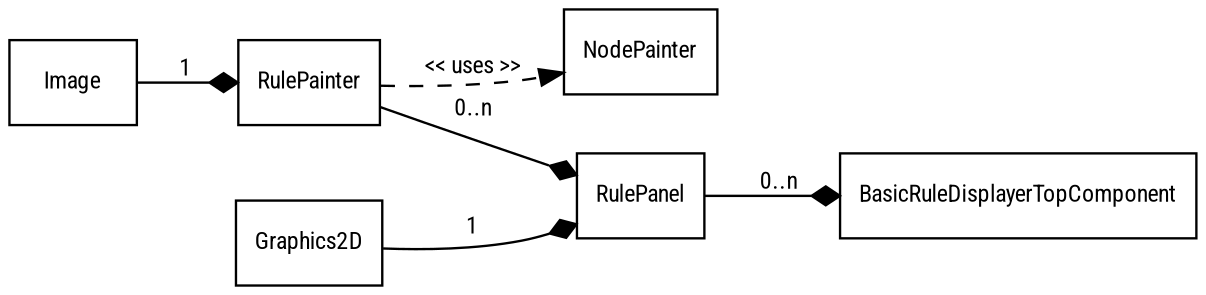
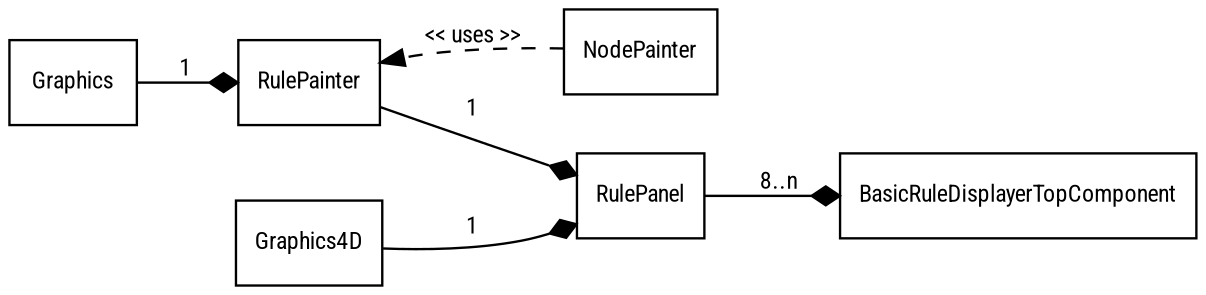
(73, 83) -> (73, 83)
(460, 85) -> (484, 49)
(473, 110) -> (473, 110)
(779, 183) -> (779, 183)
(309, 243) -> (309, 243)
